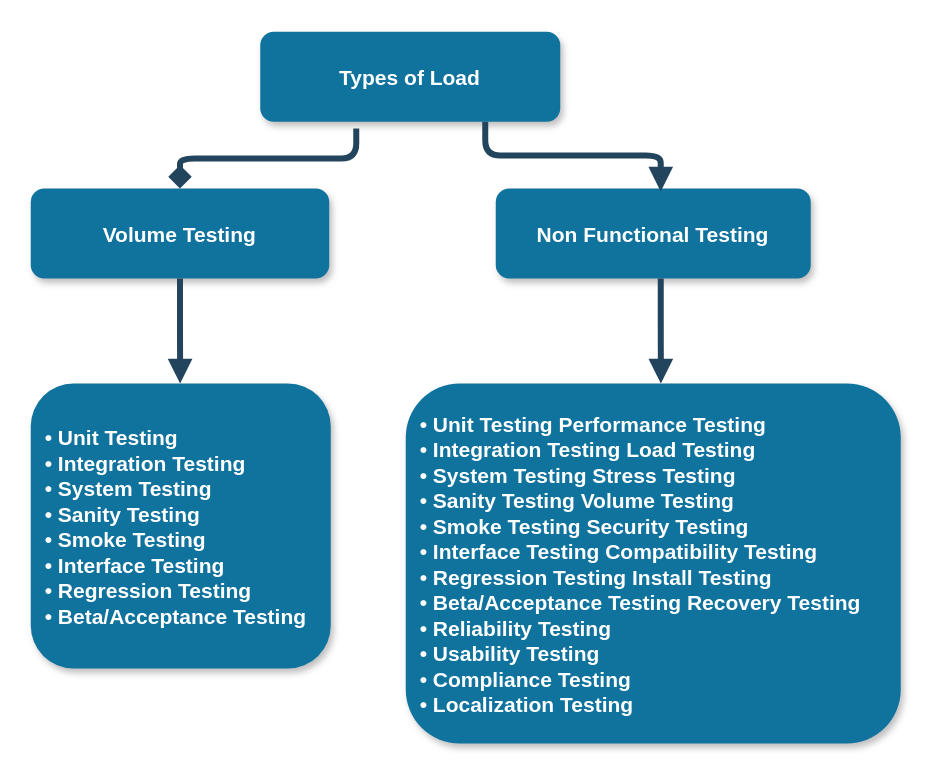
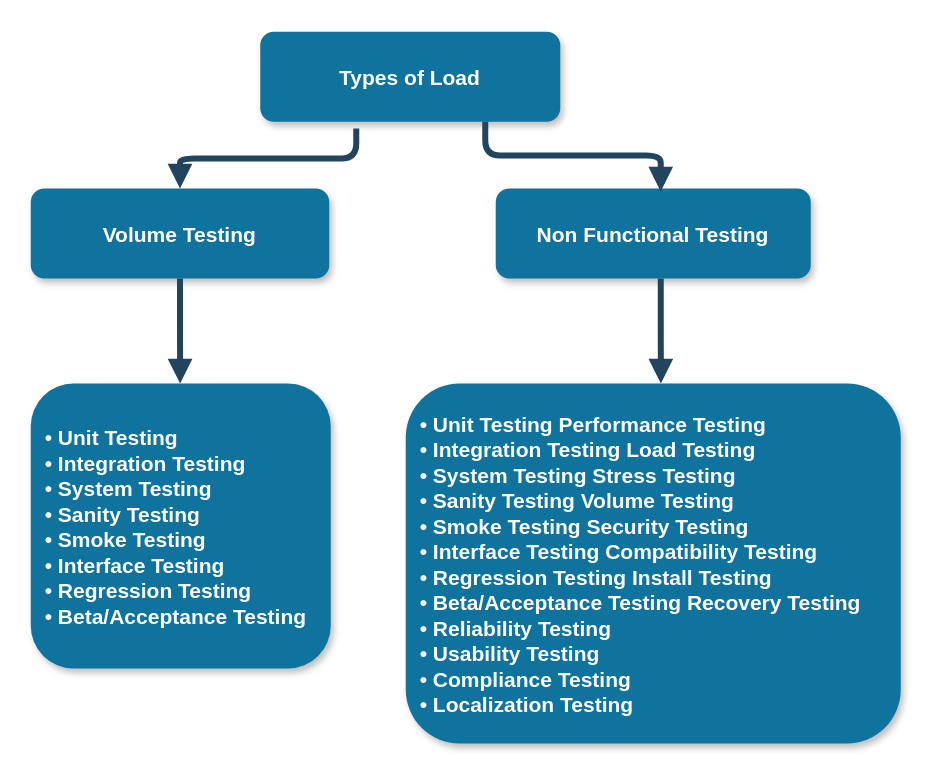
(181, 162) -> (182, 160)
